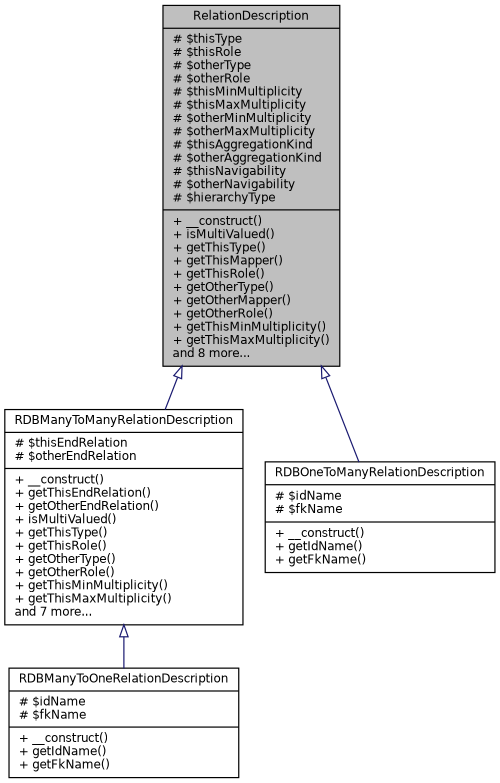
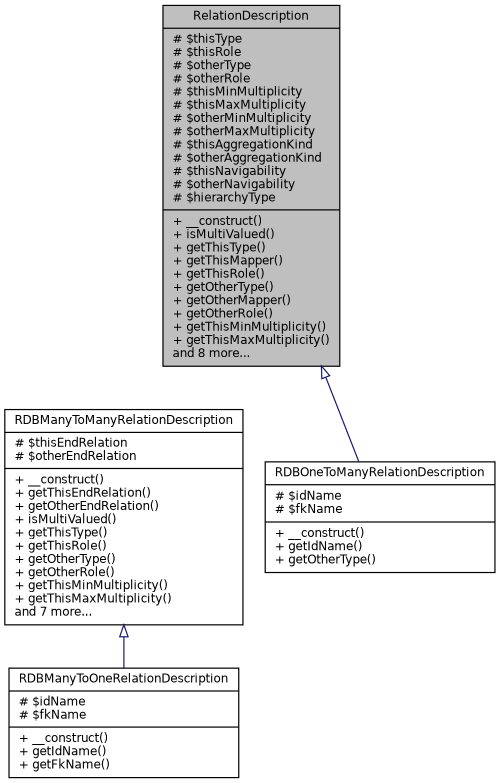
(171, 394) -> none
(321, 560) -> (326, 560)
